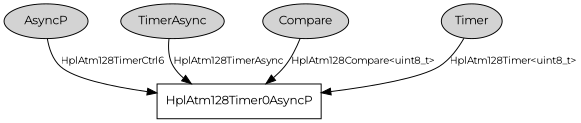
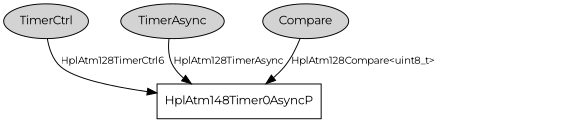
(46, 21) -> (46, 21)
(472, 21) -> none
(239, 101) -> (239, 101)
